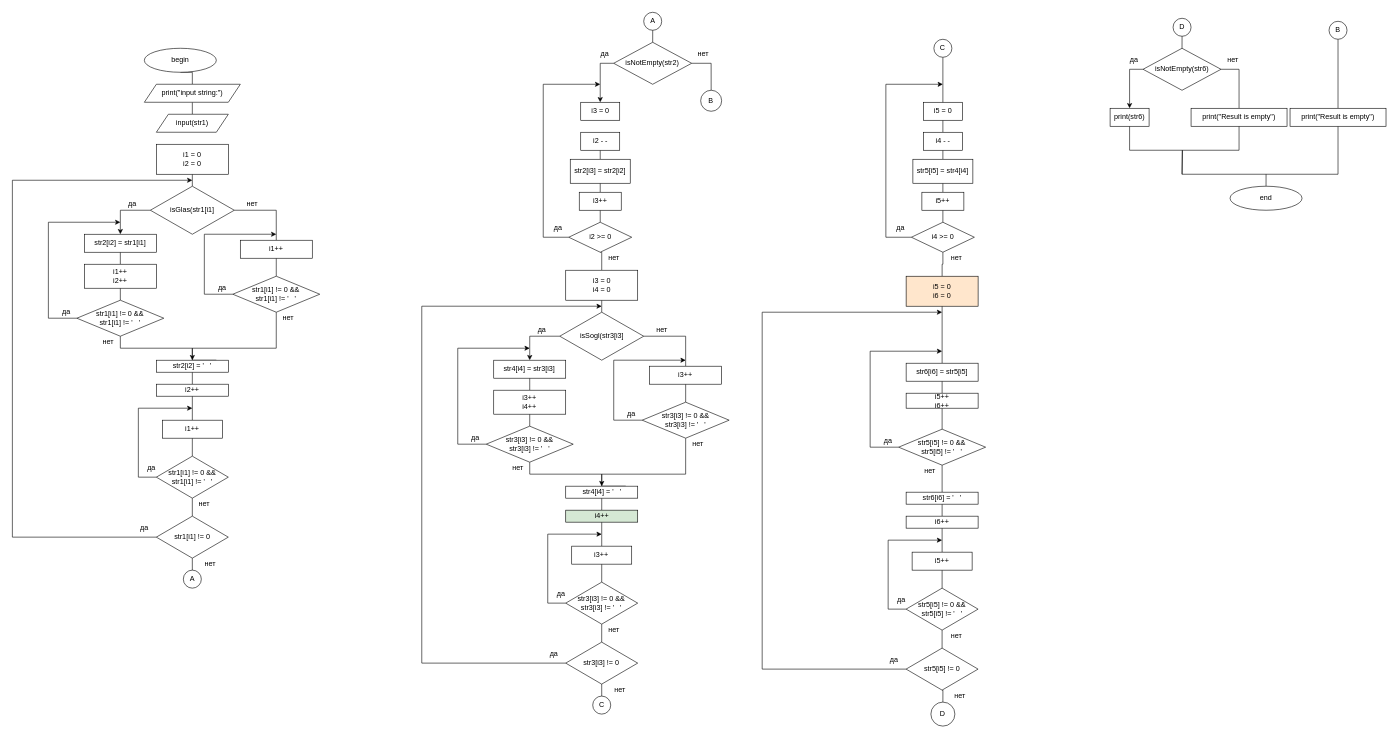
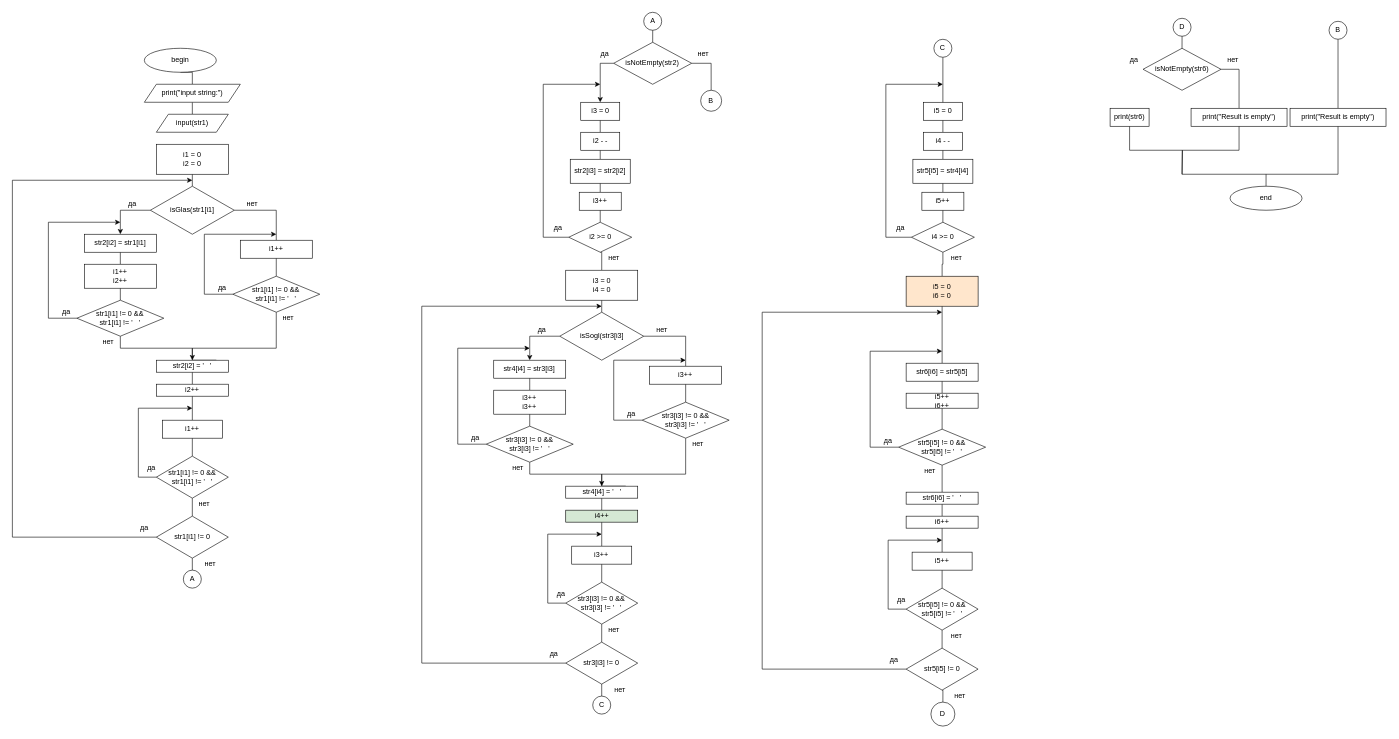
(1130, 86) -> none
none -> (600, 126)
(530, 402) -> (530, 402)
